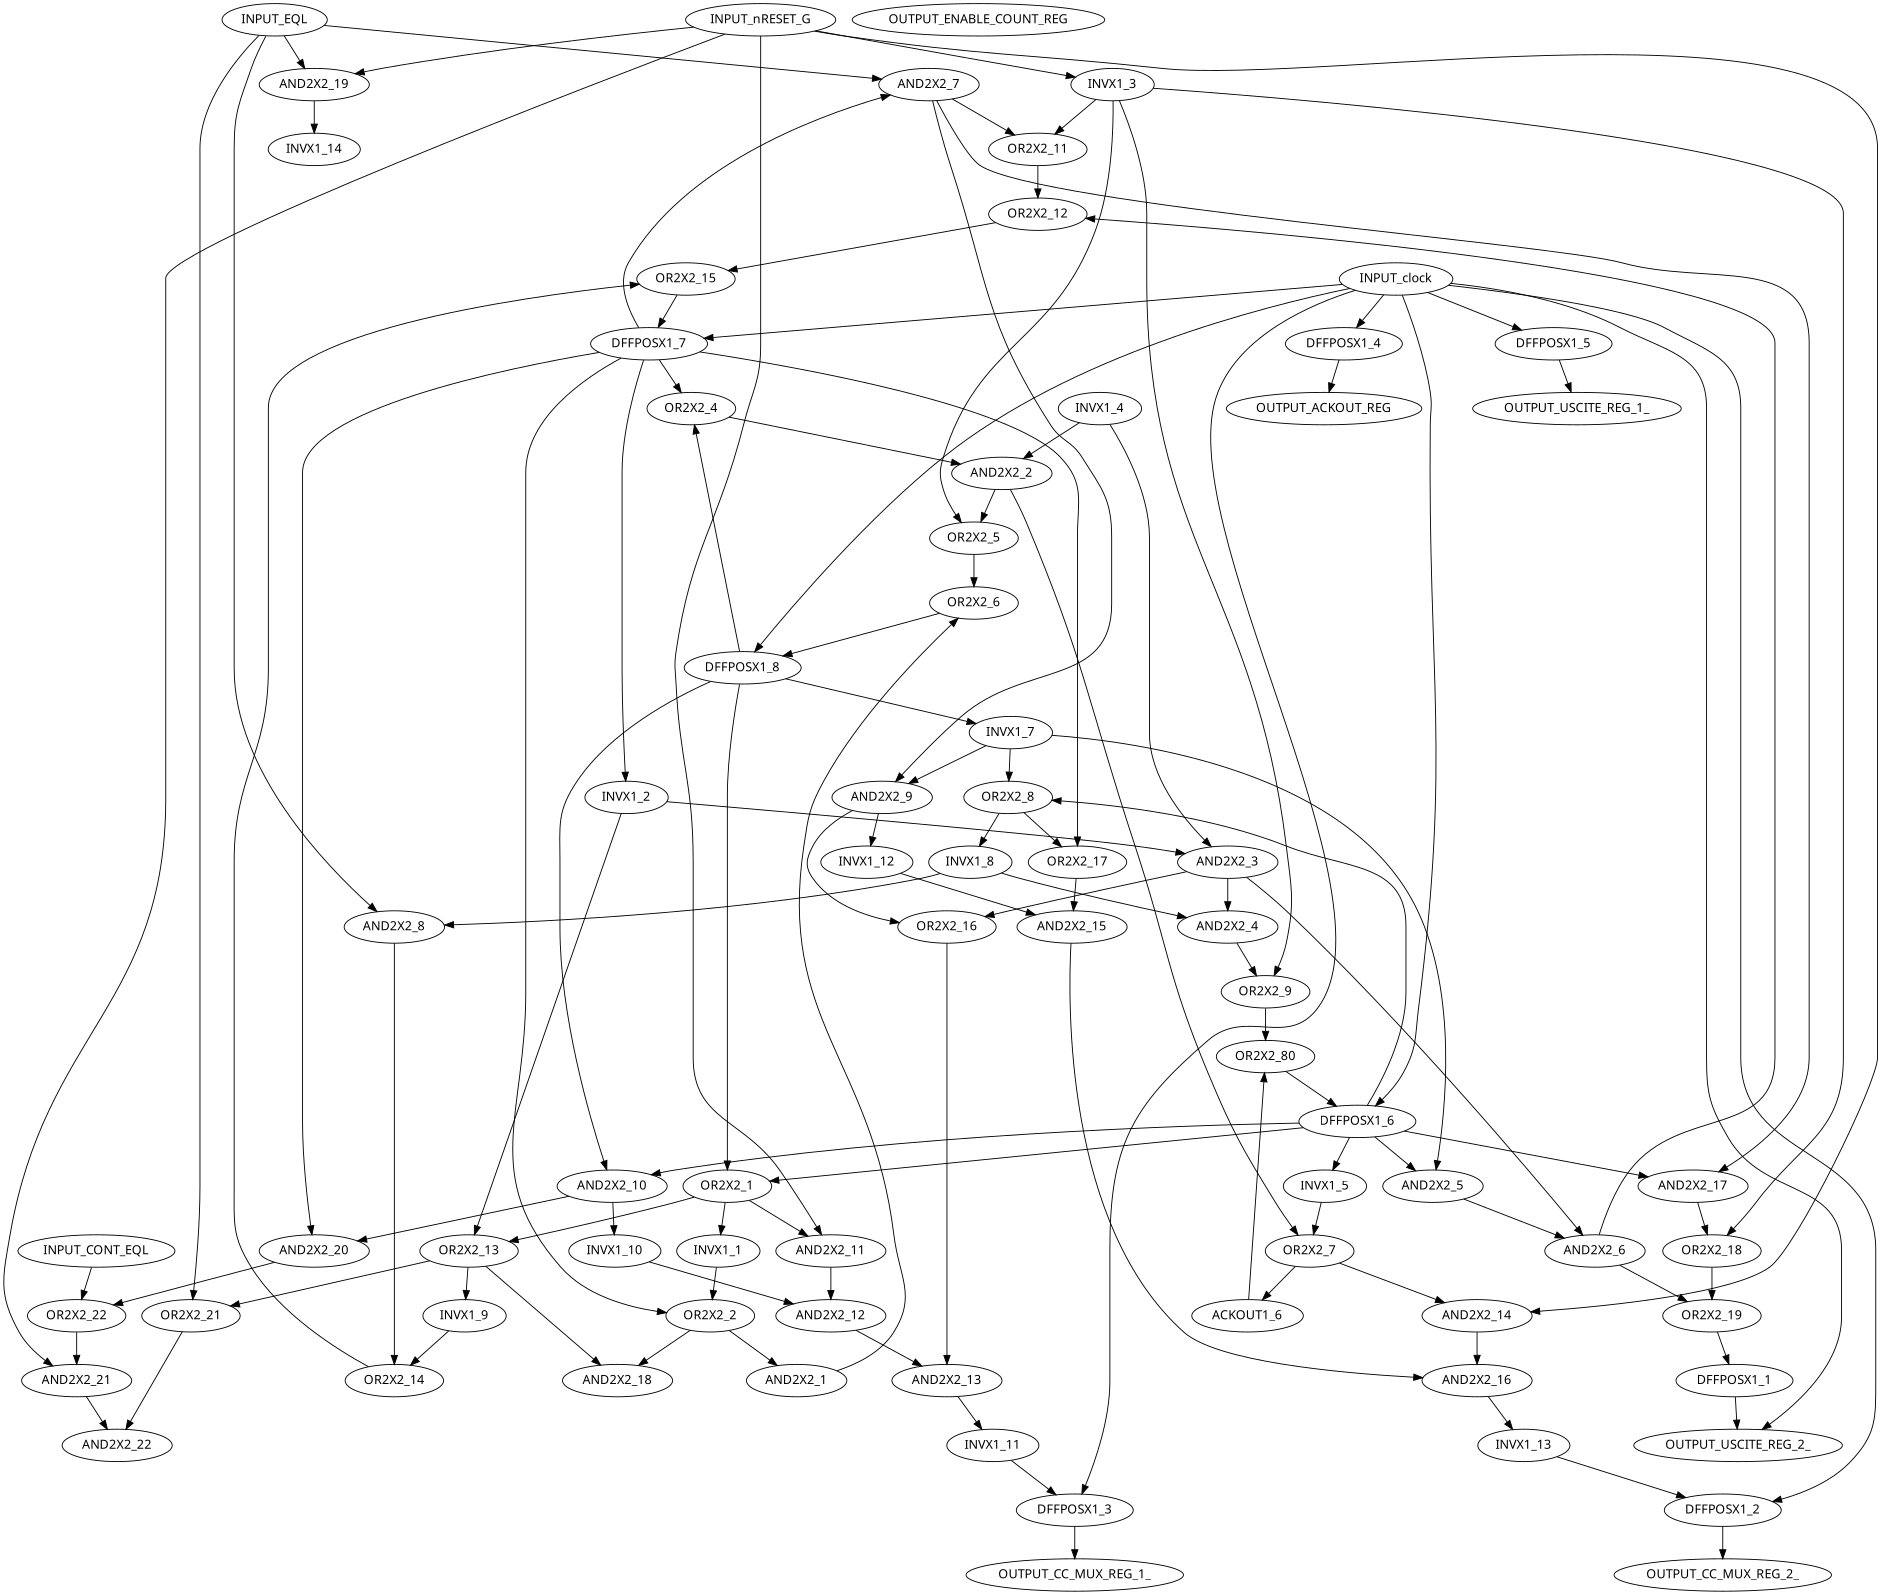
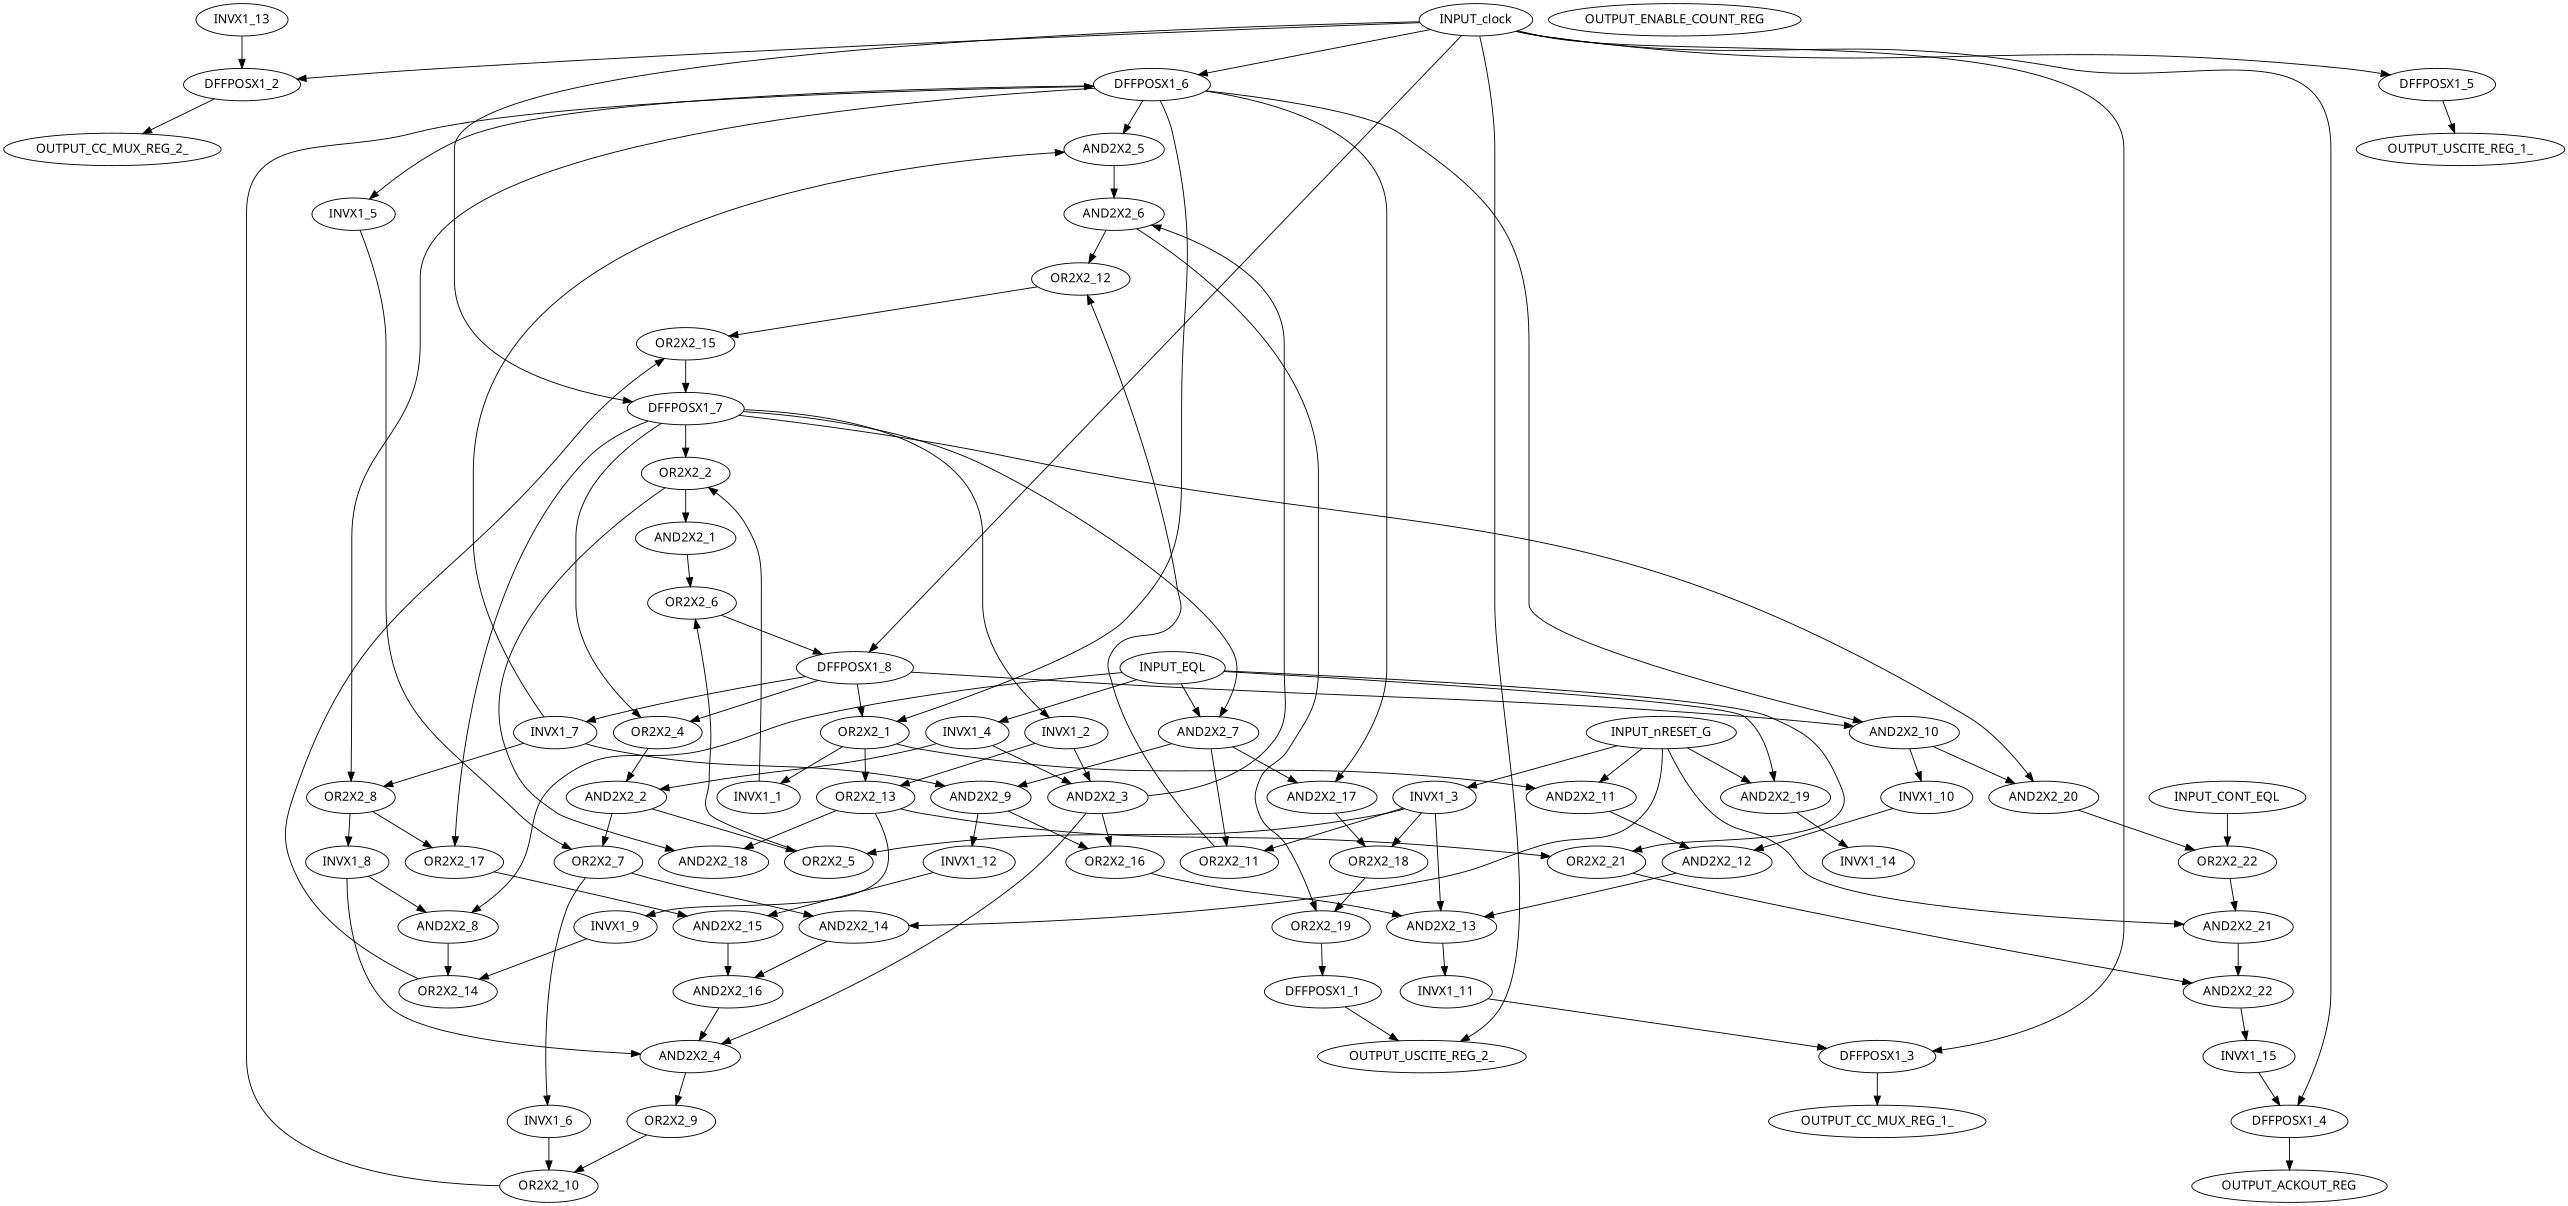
(1195, 537) -> (1438, 858)
none -> (1072, 699)
(1266, 1057) -> (549, 1186)
none -> (2249, 1057)
(1248, 1316) -> (549, 1121)
(1498, 1409) -> (711, 1020)
